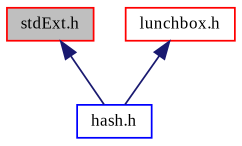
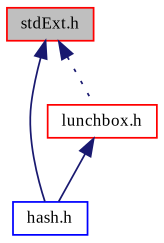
none -> (81, 81)
